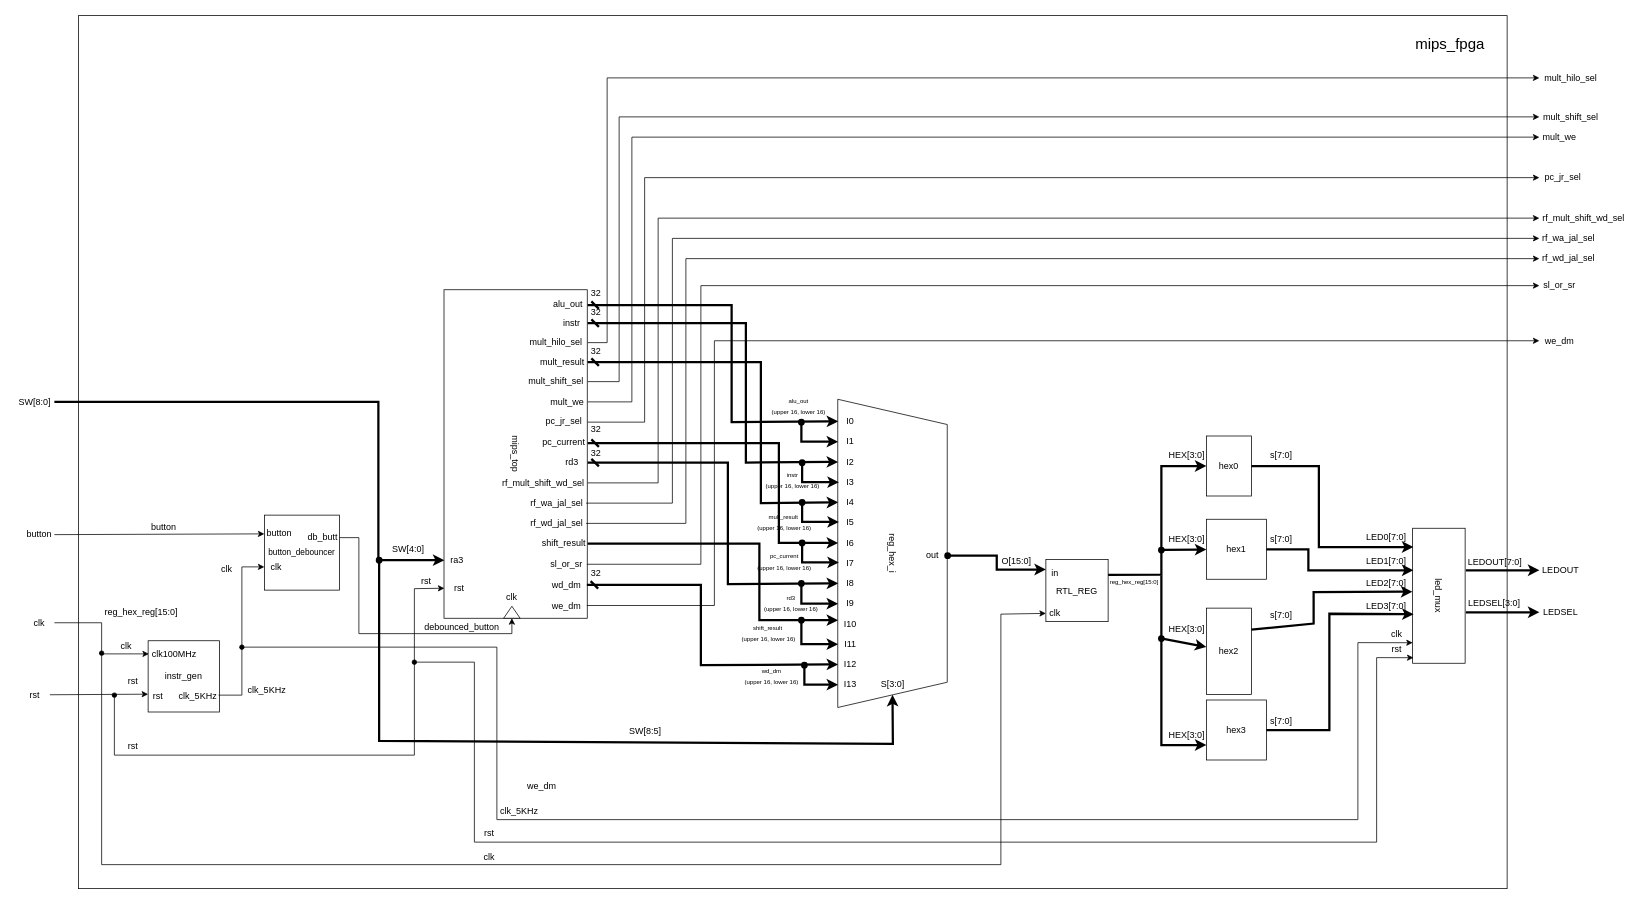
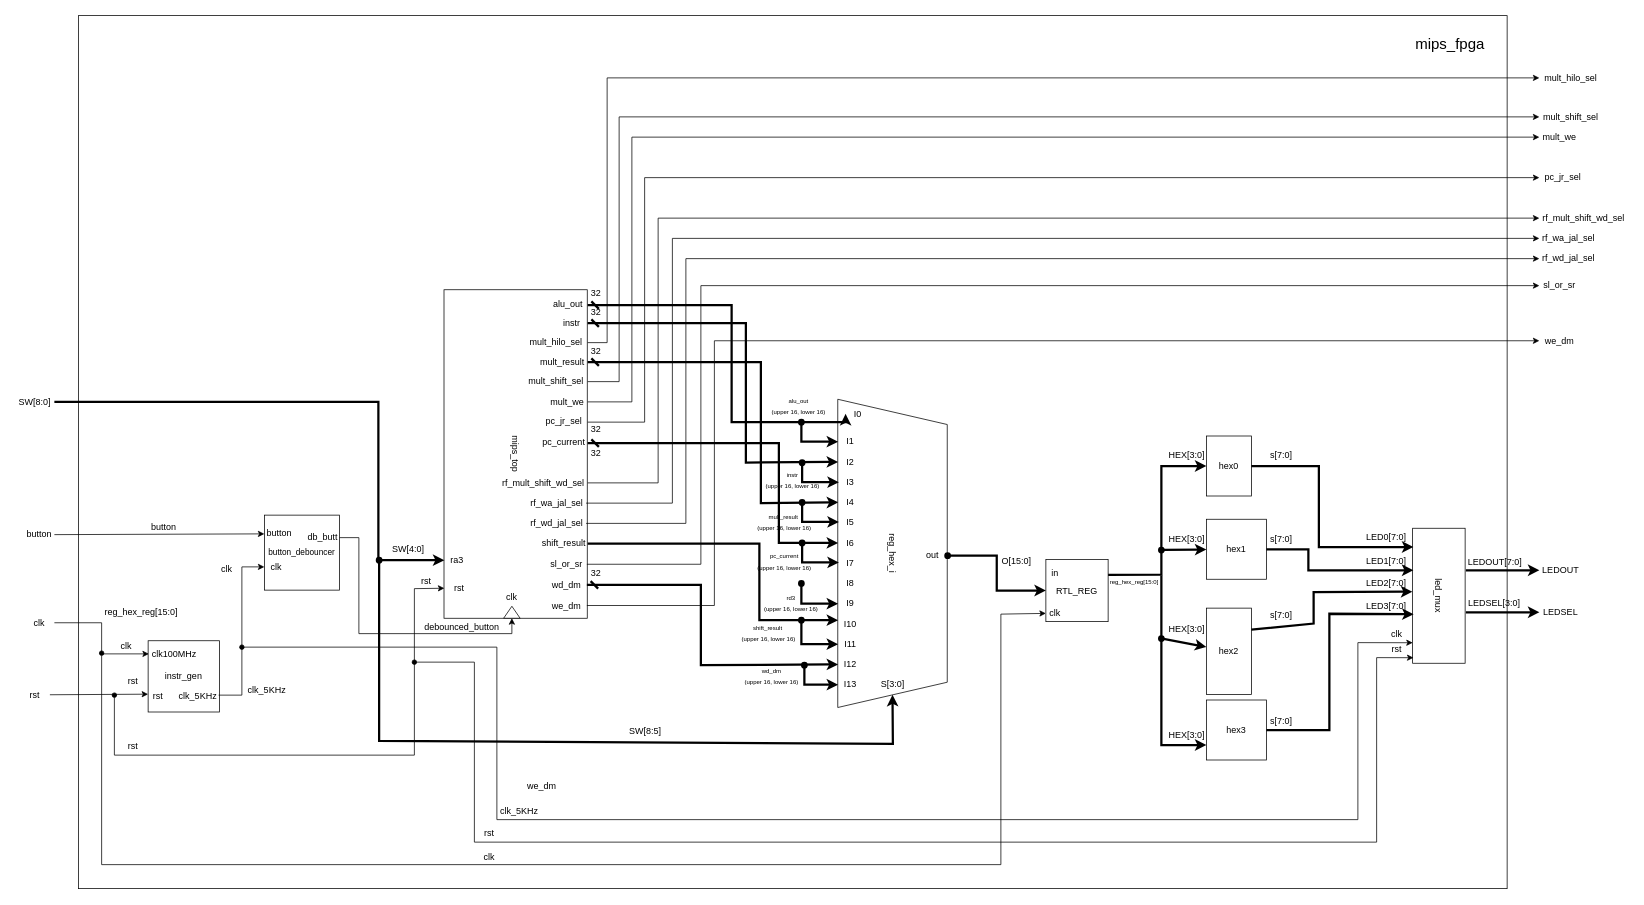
(851, 421) -> (858, 414)
(572, 462) -> none
(728, 504) -> none
(1016, 569) -> (1005, 590)
